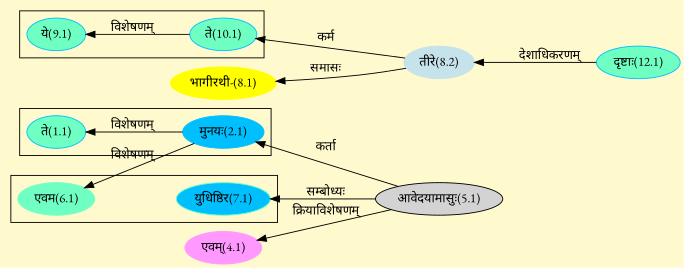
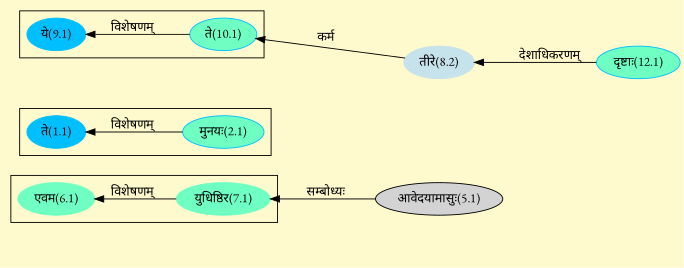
(56, 34) -> (56, 34)
(223, 83) -> none
(56, 132) -> (56, 132)
(223, 132) -> (223, 132)
(144, 164) -> (140, 199)
(331, 166) -> none
(223, 199) -> (223, 199)
(223, 248) -> none
